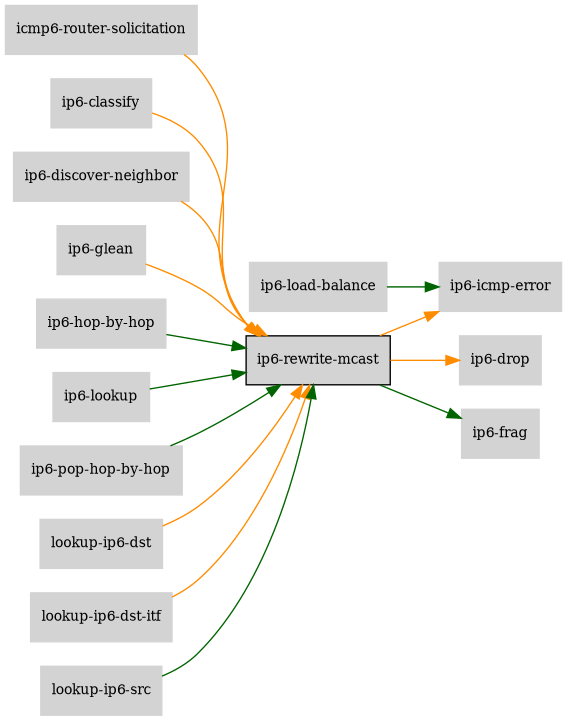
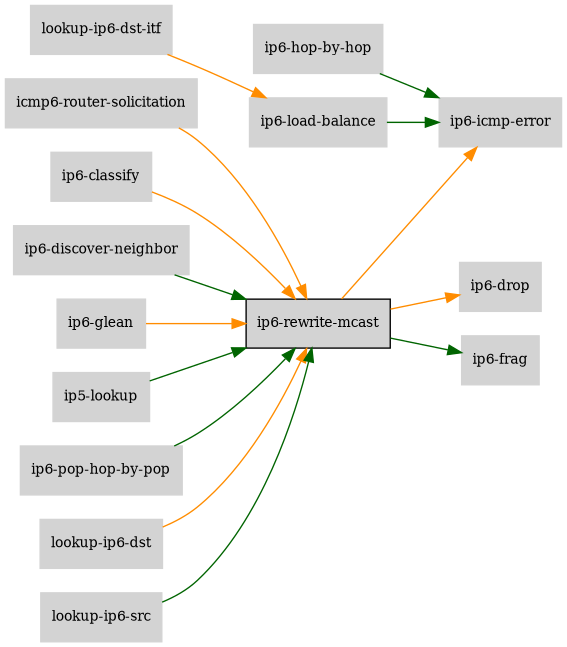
(210, 229) -> (204, 285)
(199, 340) -> (403, 83)
(101, 397) -> (101, 397)
(101, 470) -> (101, 470)
(255, 509) -> (211, 72)
